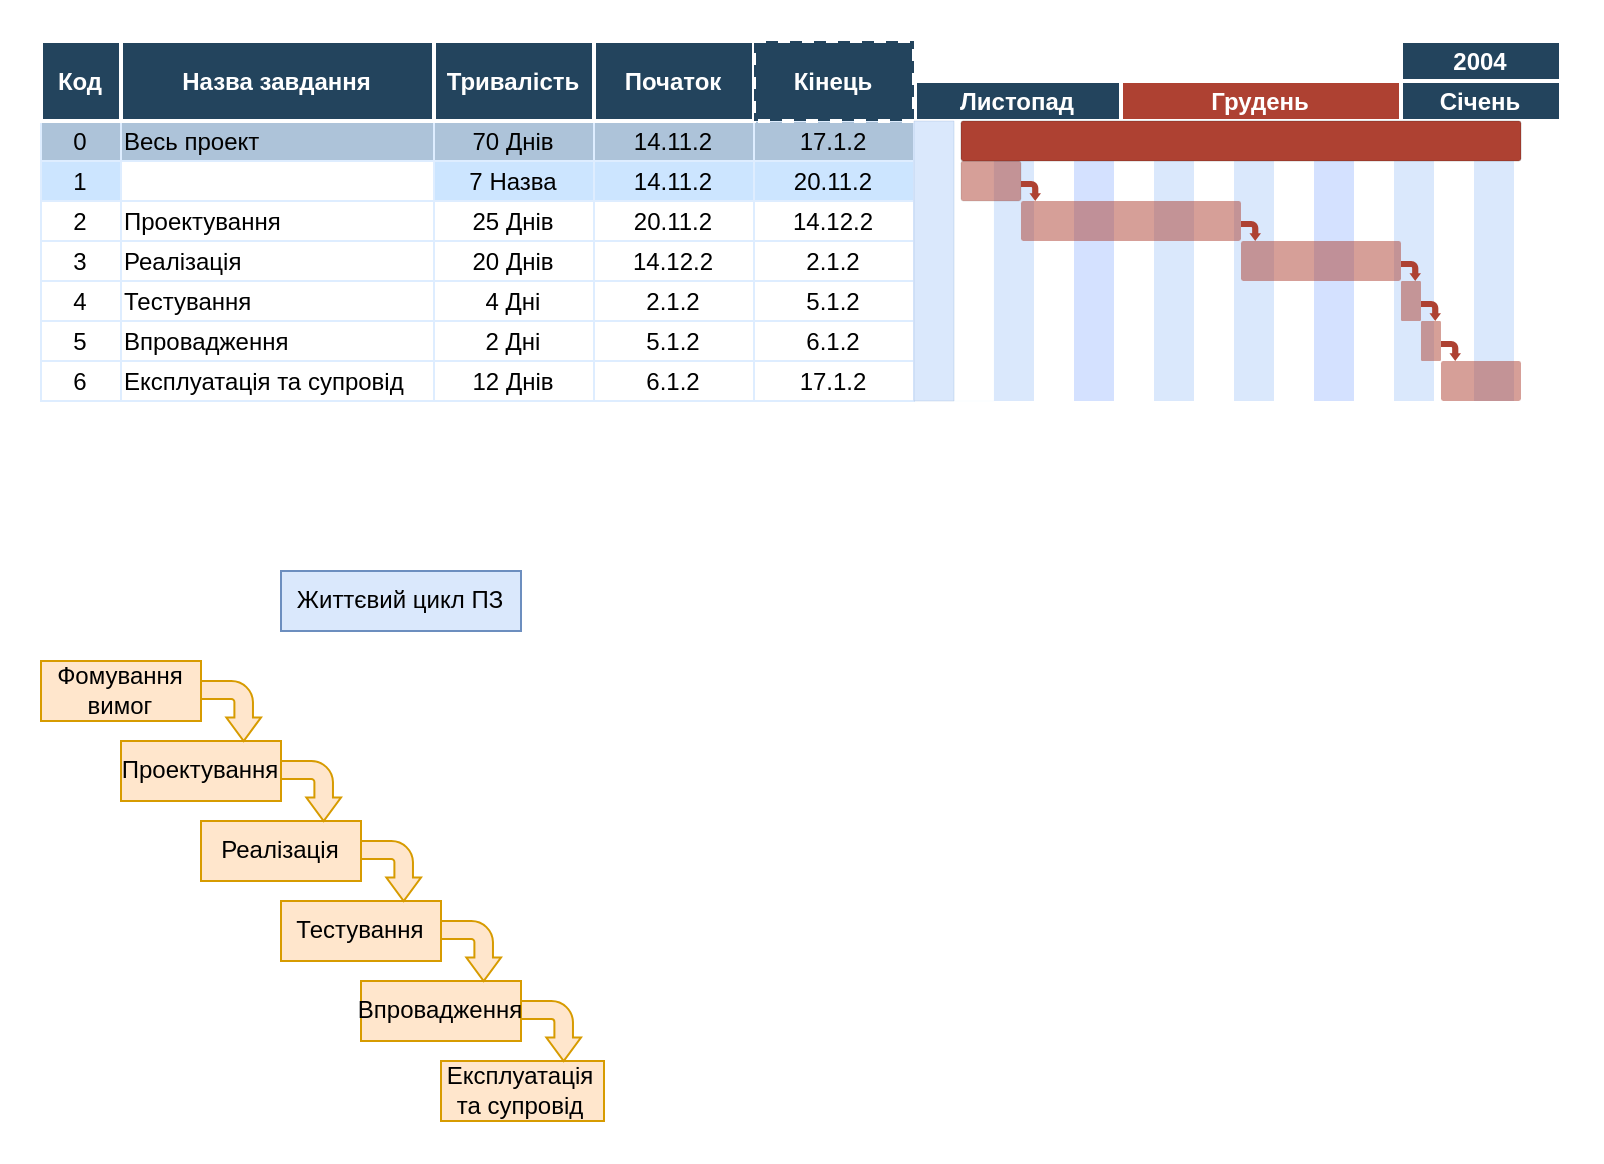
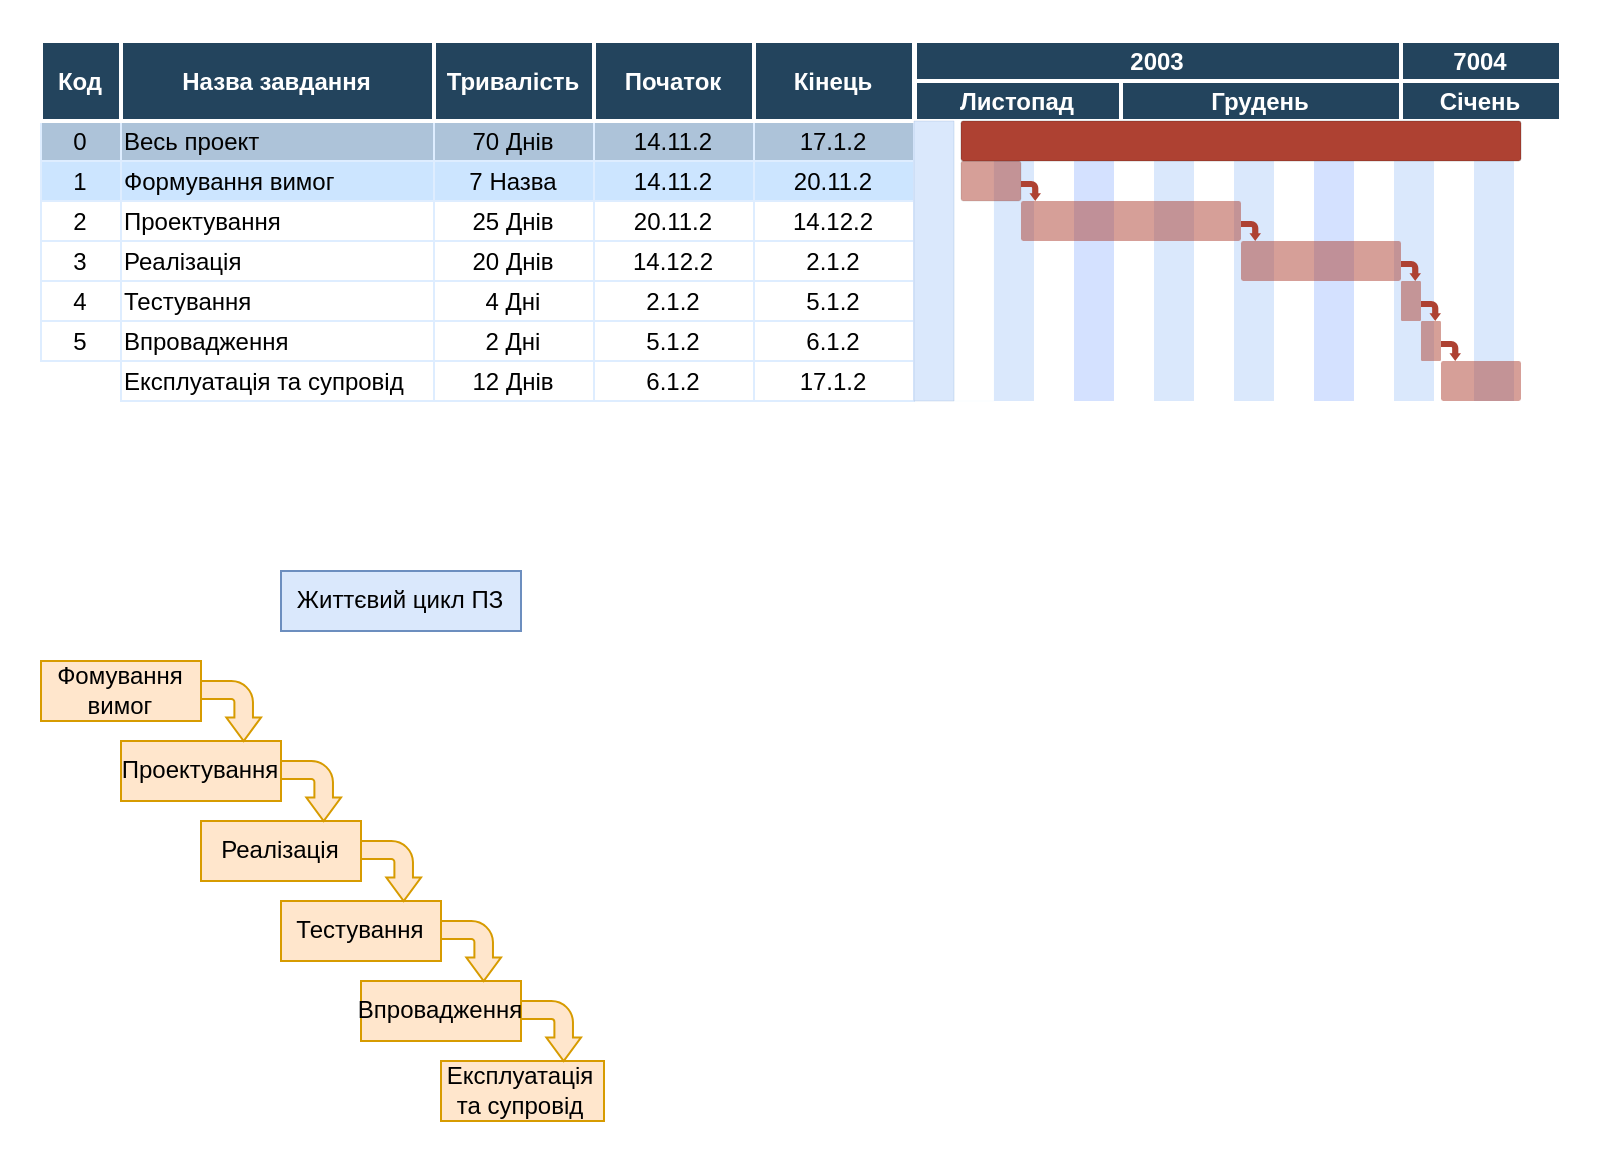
none -> (1158, 61)
(1480, 62) -> (1480, 62)
(834, 81) -> (834, 81)
(1261, 101) -> (1261, 101)
none -> (278, 181)
(81, 381) -> none
